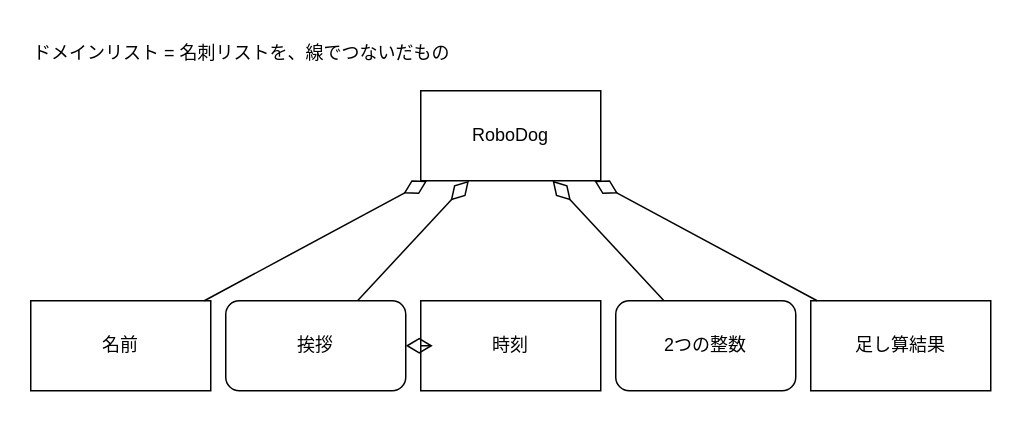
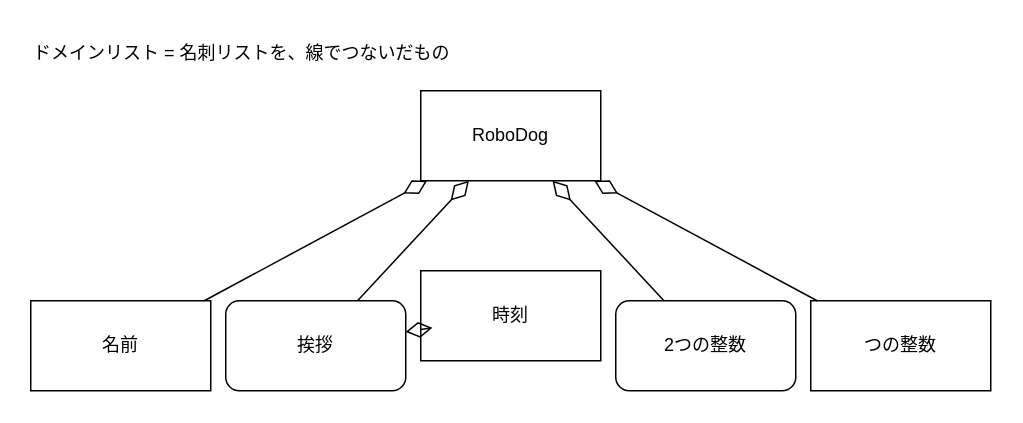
(511, 346) -> (511, 316)
(901, 346) -> (901, 346)
